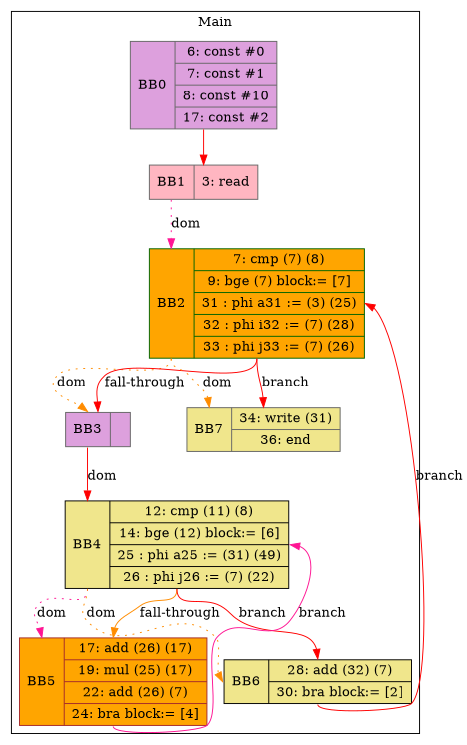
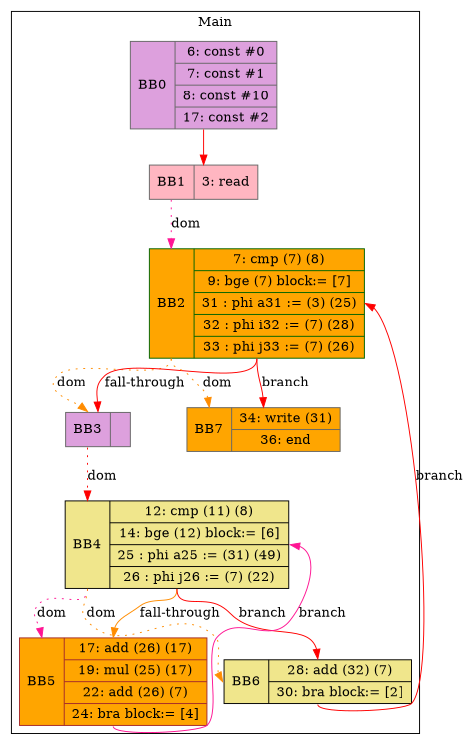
(264, 430) -> (264, 430)
(88, 469) -> (88, 469)
